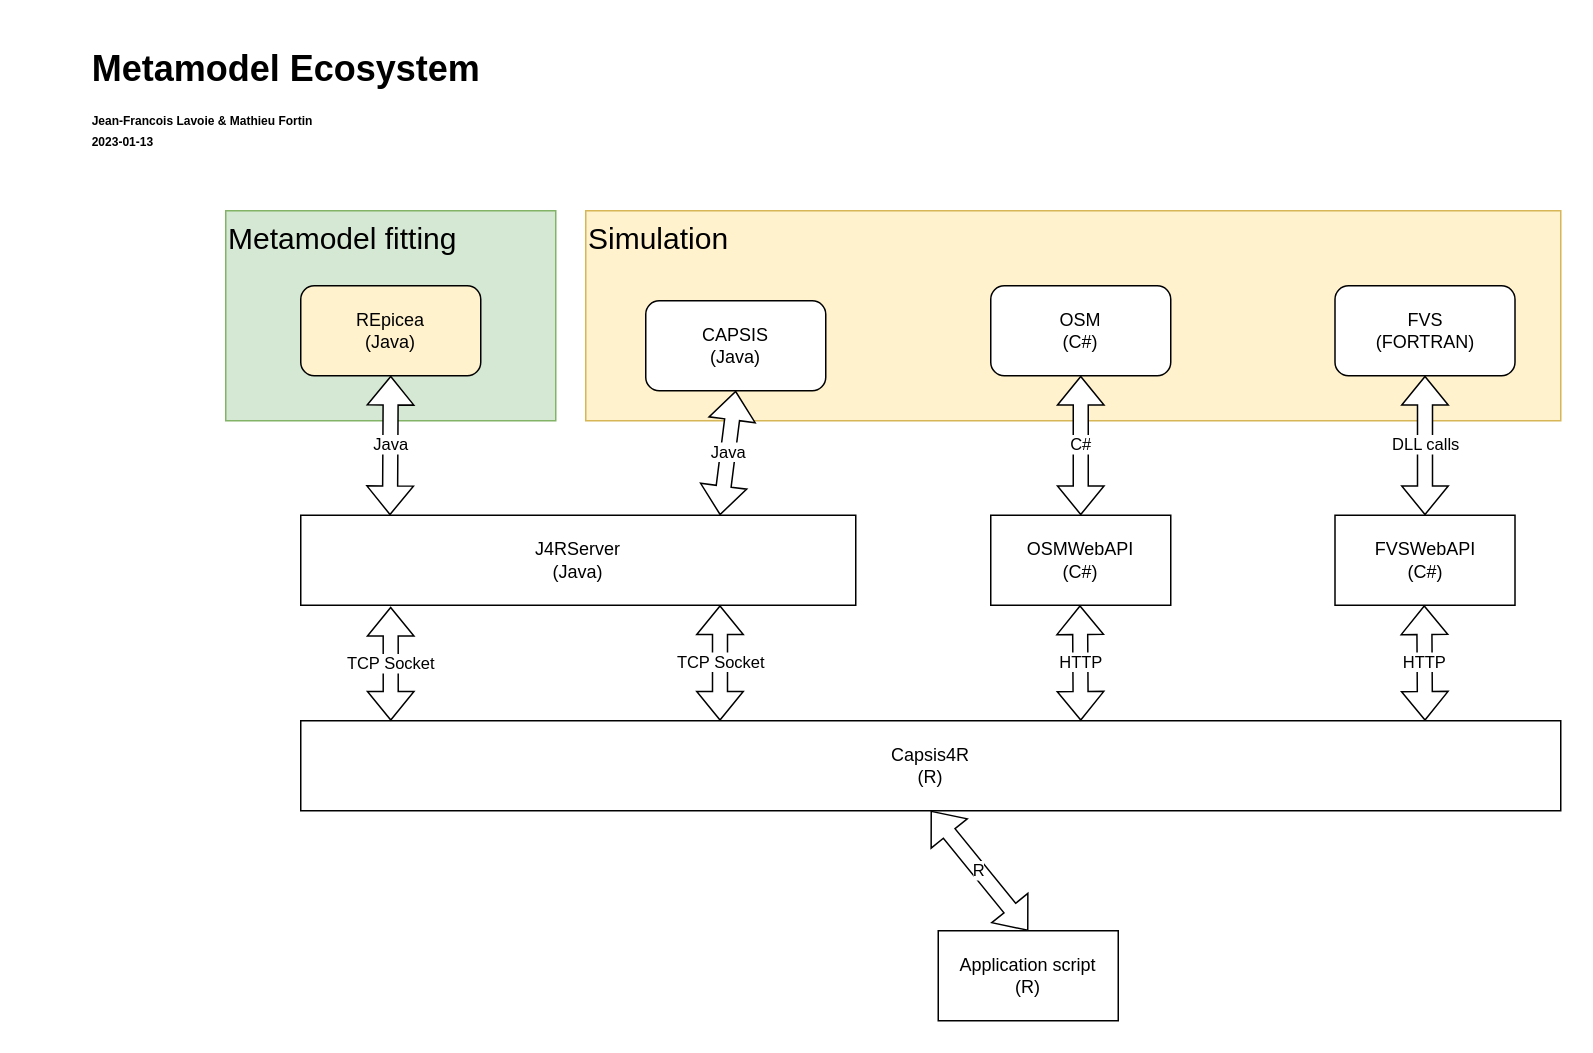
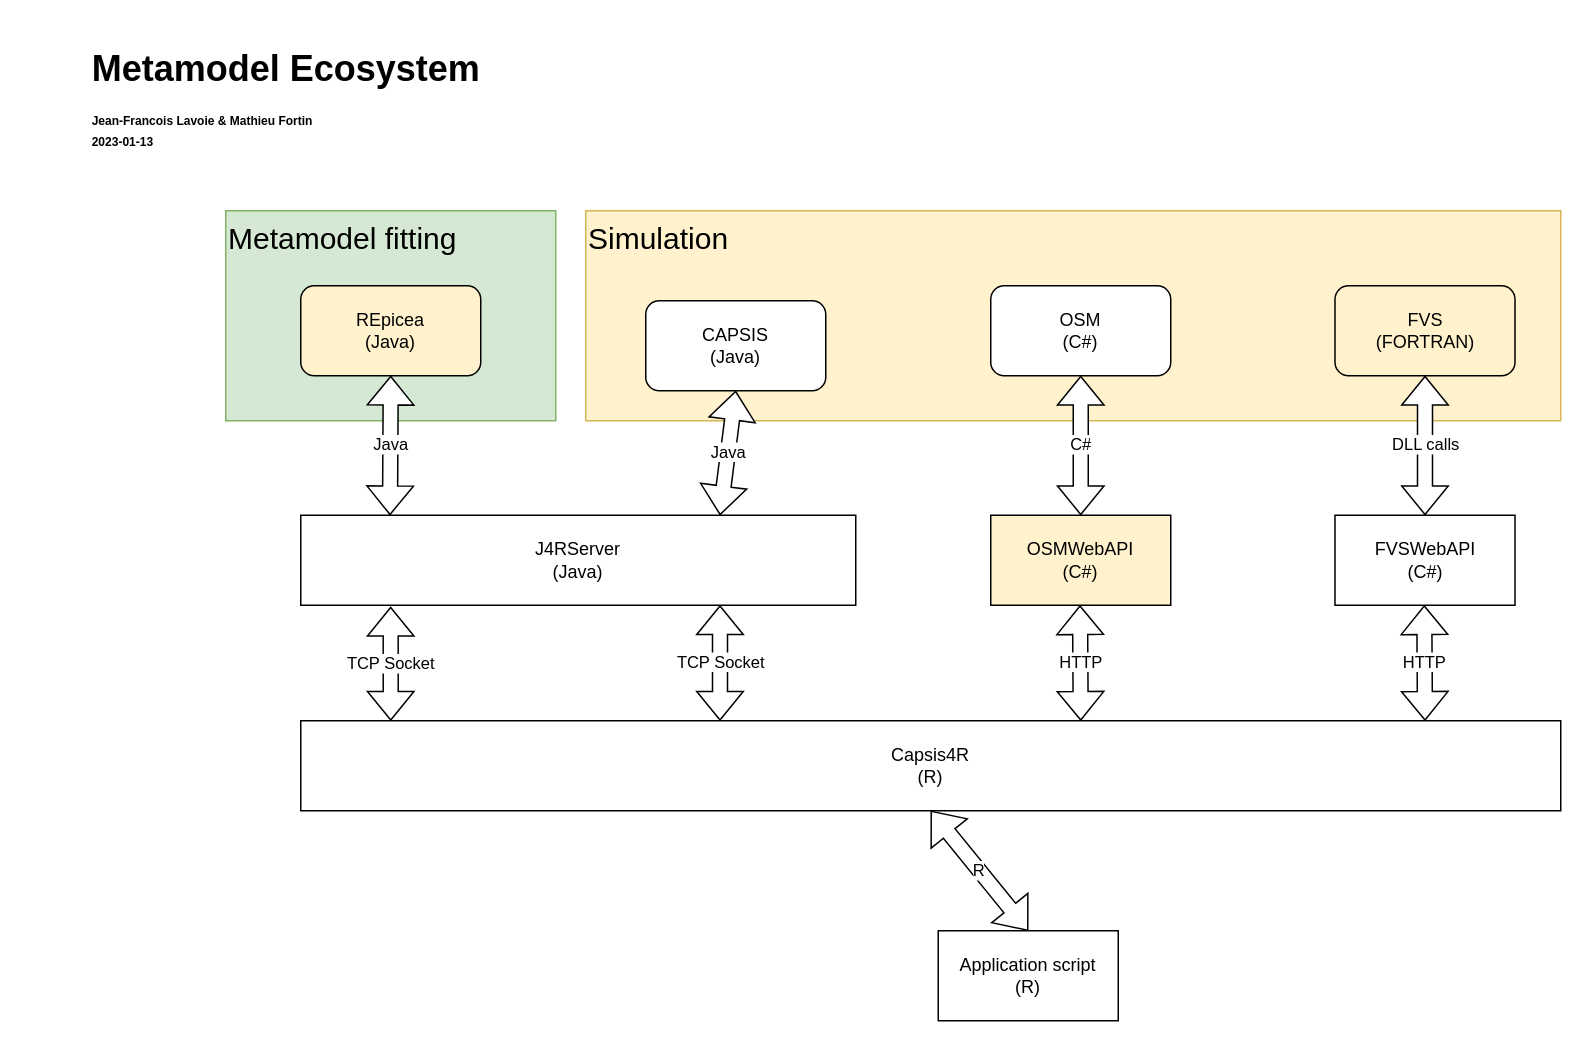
(1425, 331) -> (1425, 331)
(1081, 560) -> (1081, 560)
